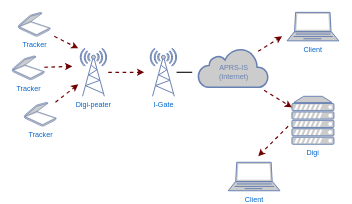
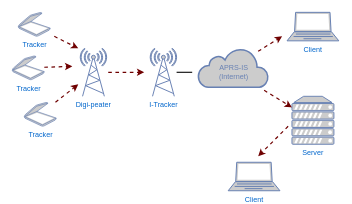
(164, 105) -> (164, 105)
(313, 153) -> (313, 153)
